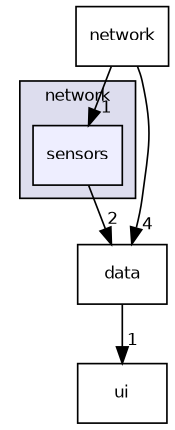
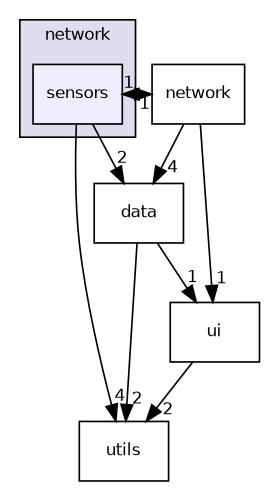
none -> (126, 94)
none -> (206, 205)
none -> (124, 451)
